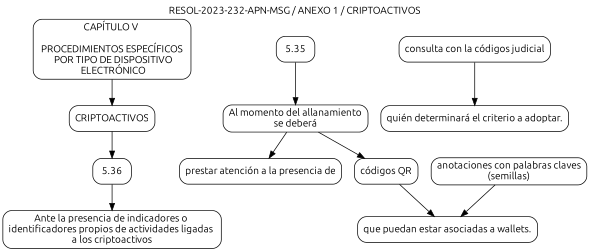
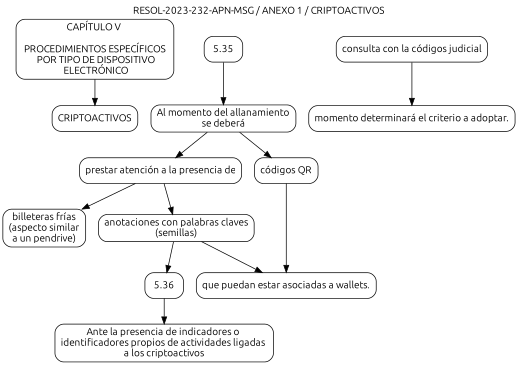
(475, 119) -> (412, 119)
(112, 141) -> (171, 254)
none -> (167, 195)
none -> (44, 228)
